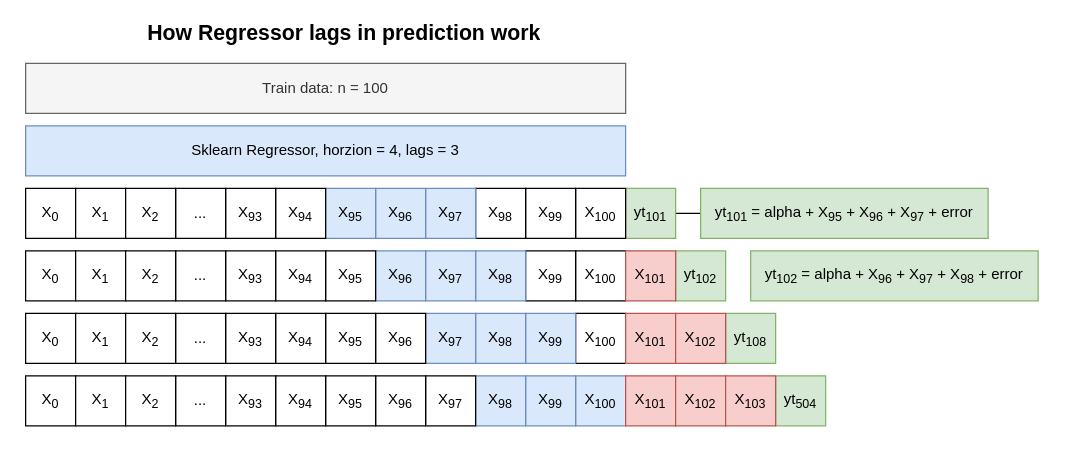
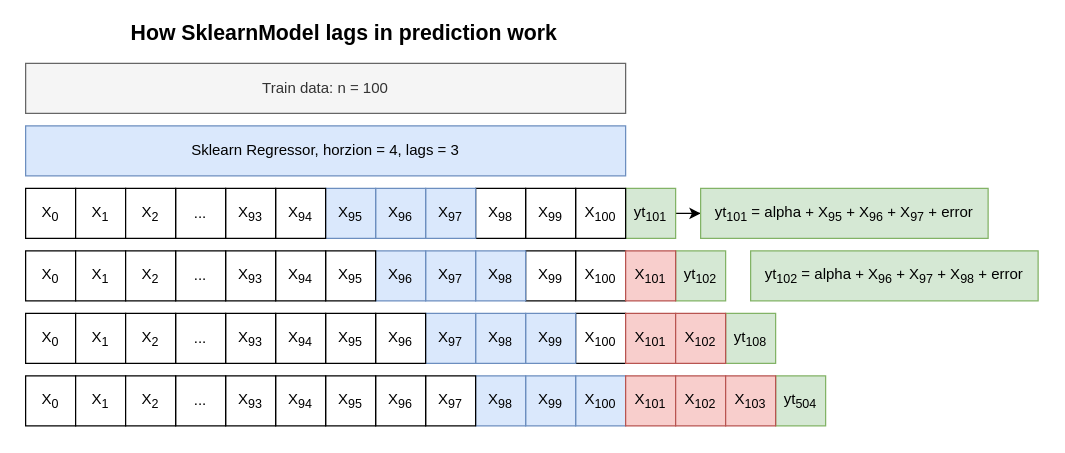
(344, 28) -> (344, 28)
(694, 213) -> (691, 213)
